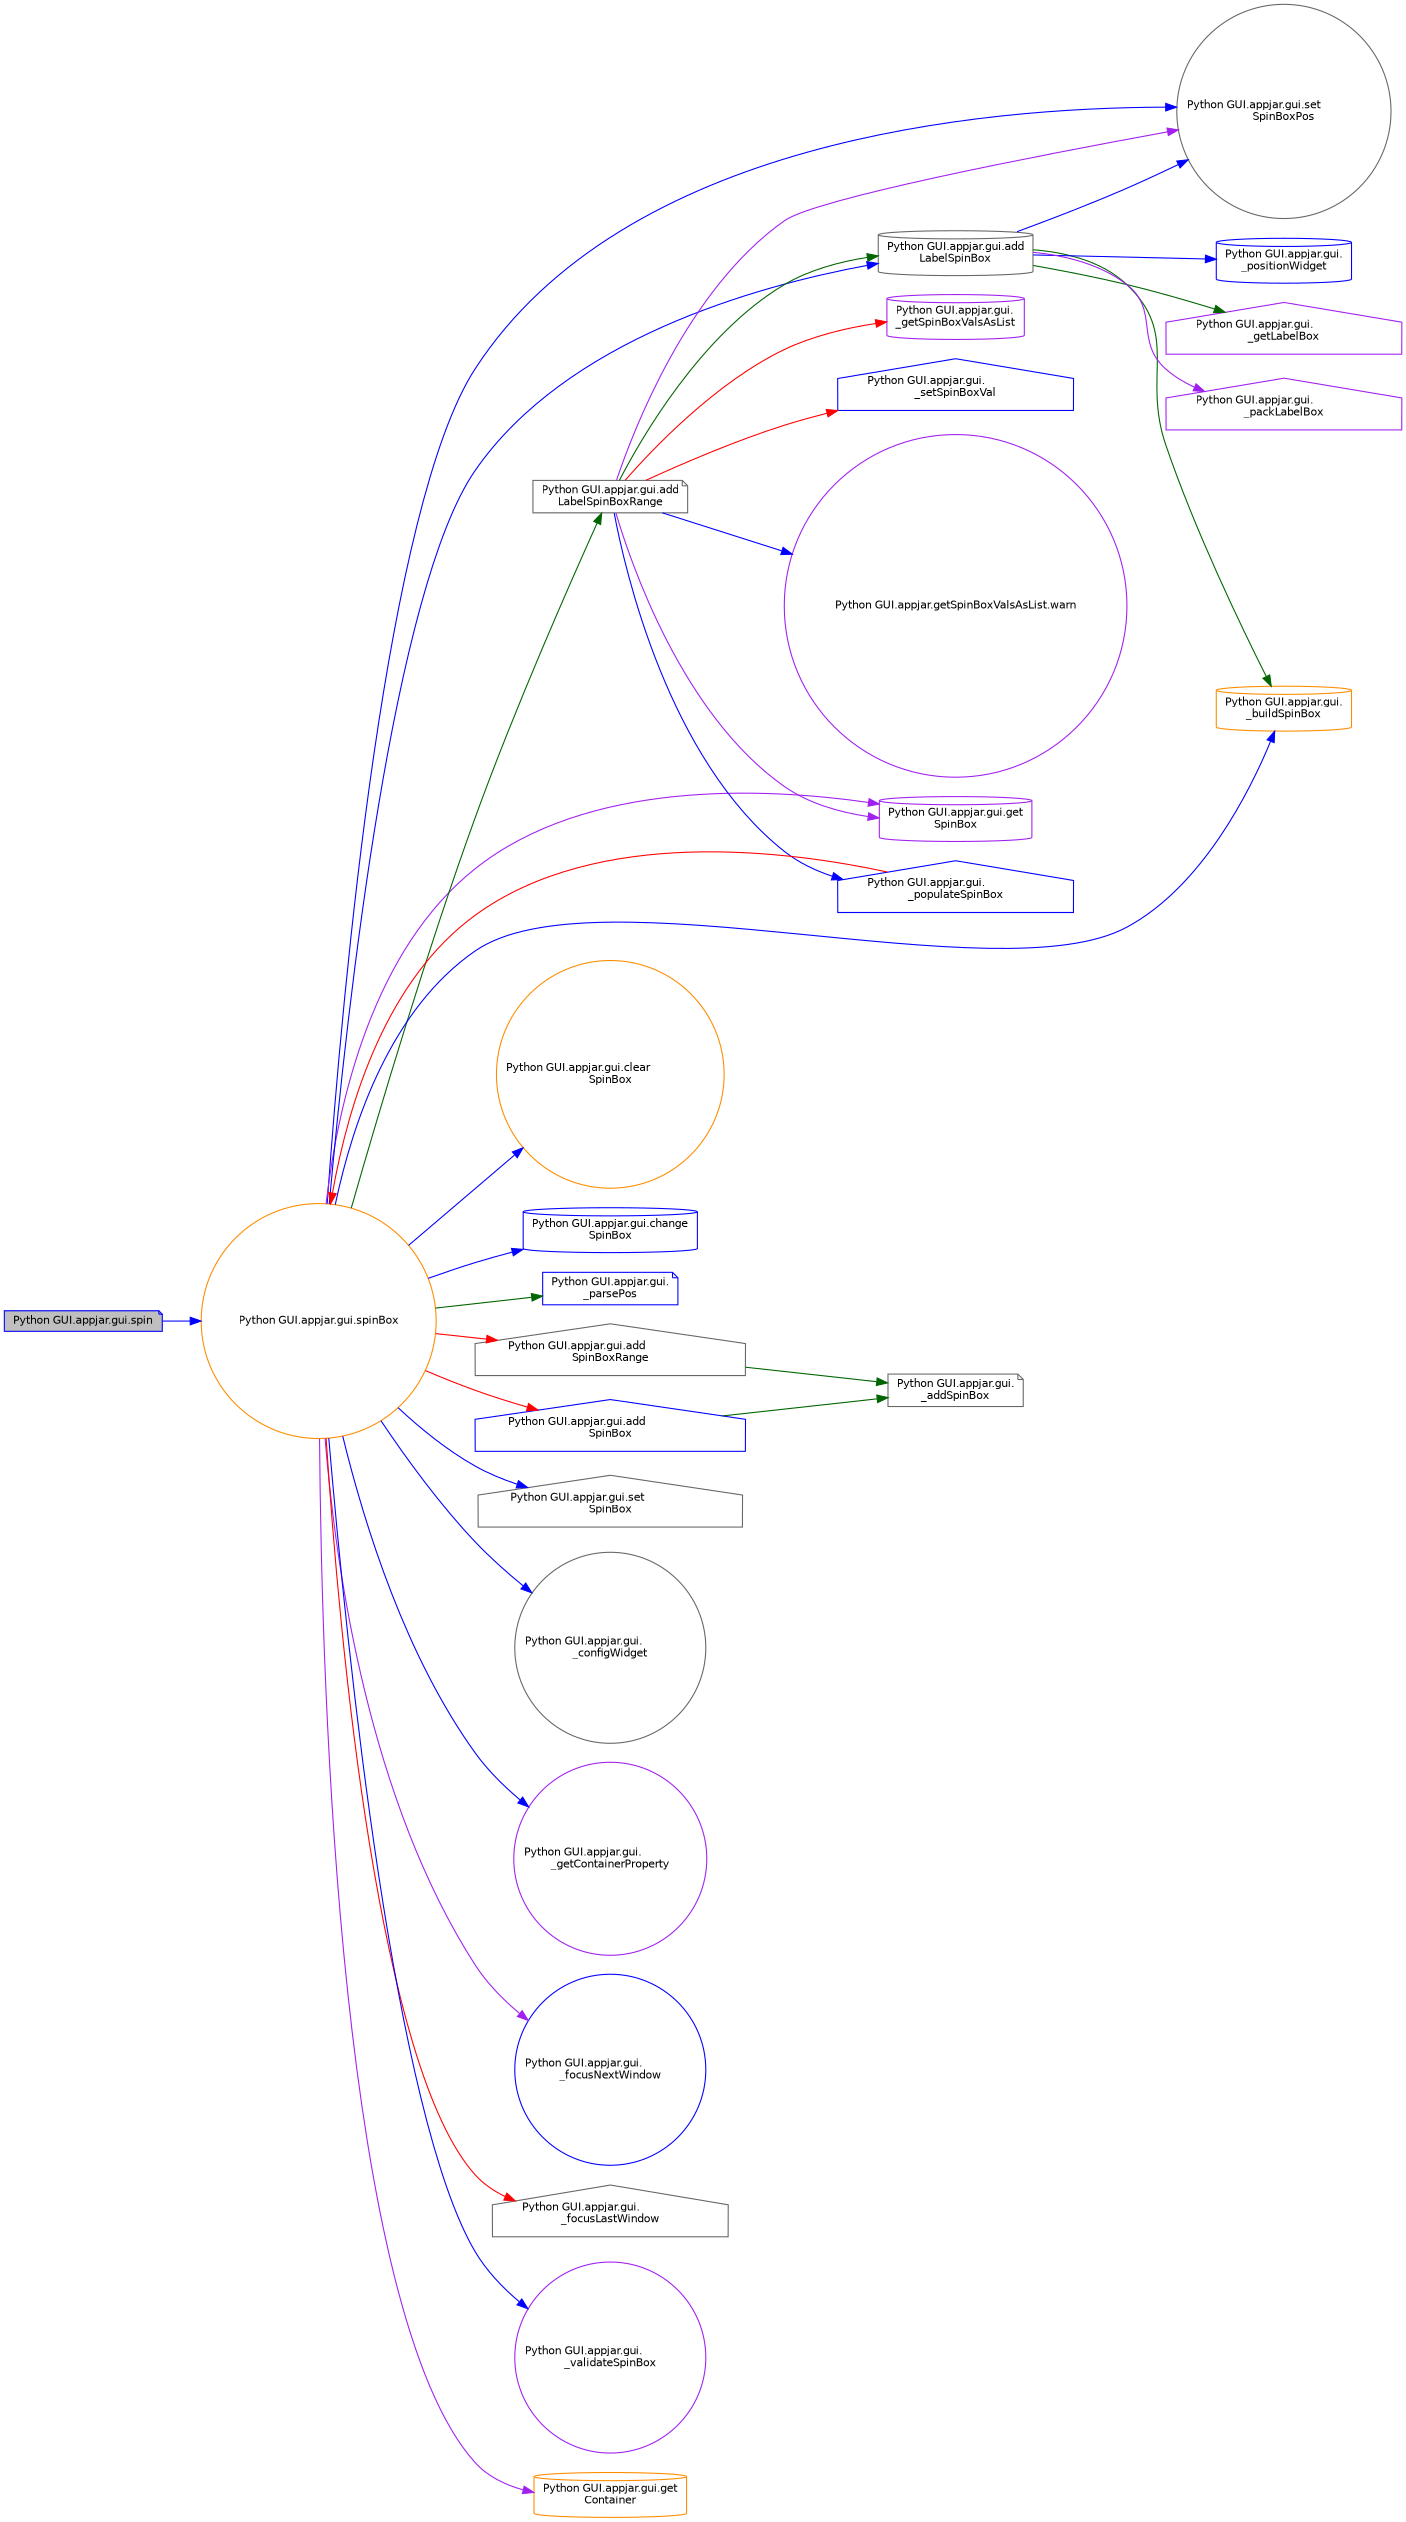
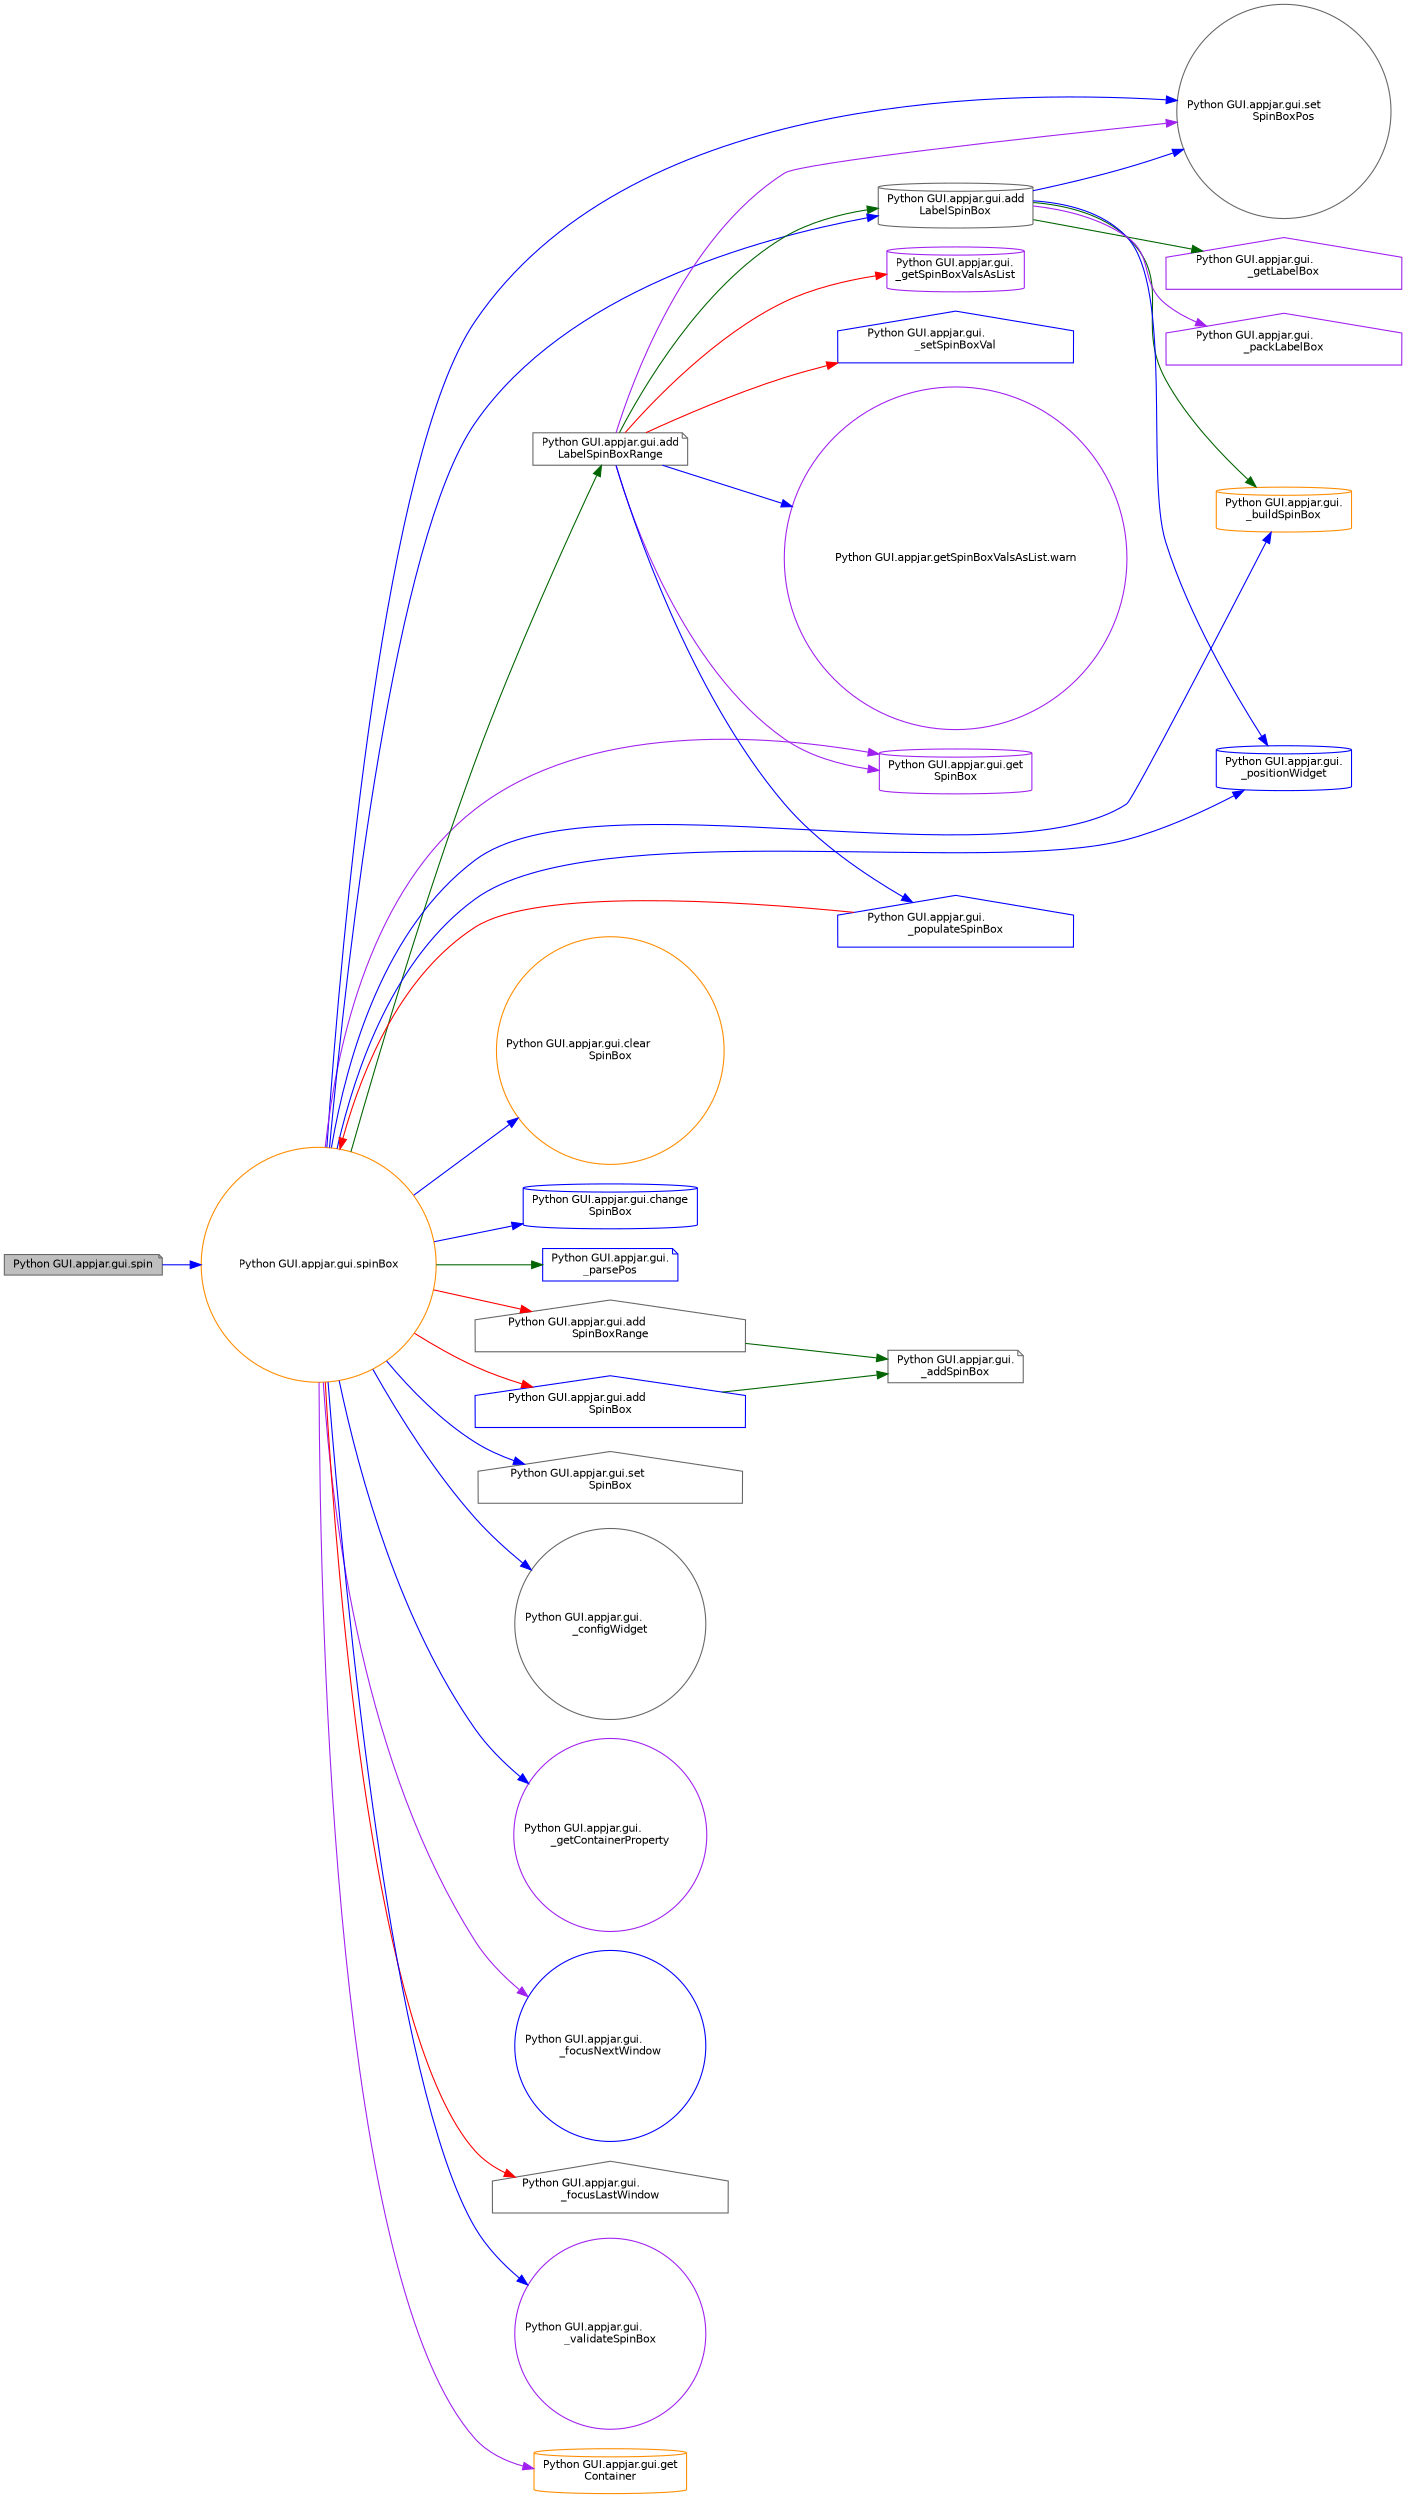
none -> (710, 852)
(83, 1321) -> (83, 1265)
